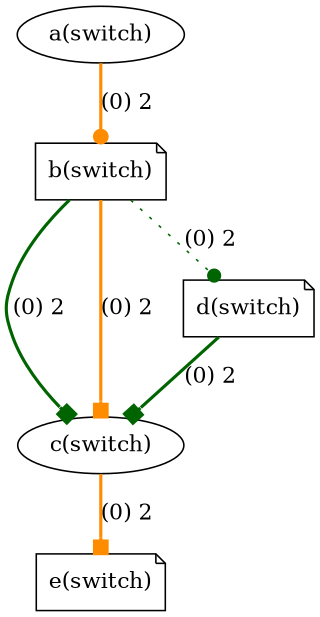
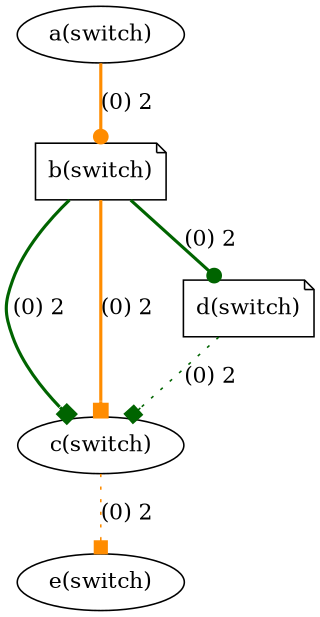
(170, 236) -> (170, 236)
(180, 372) -> (180, 372)
(101, 506) -> (101, 506)
(101, 582) -> (101, 582)
